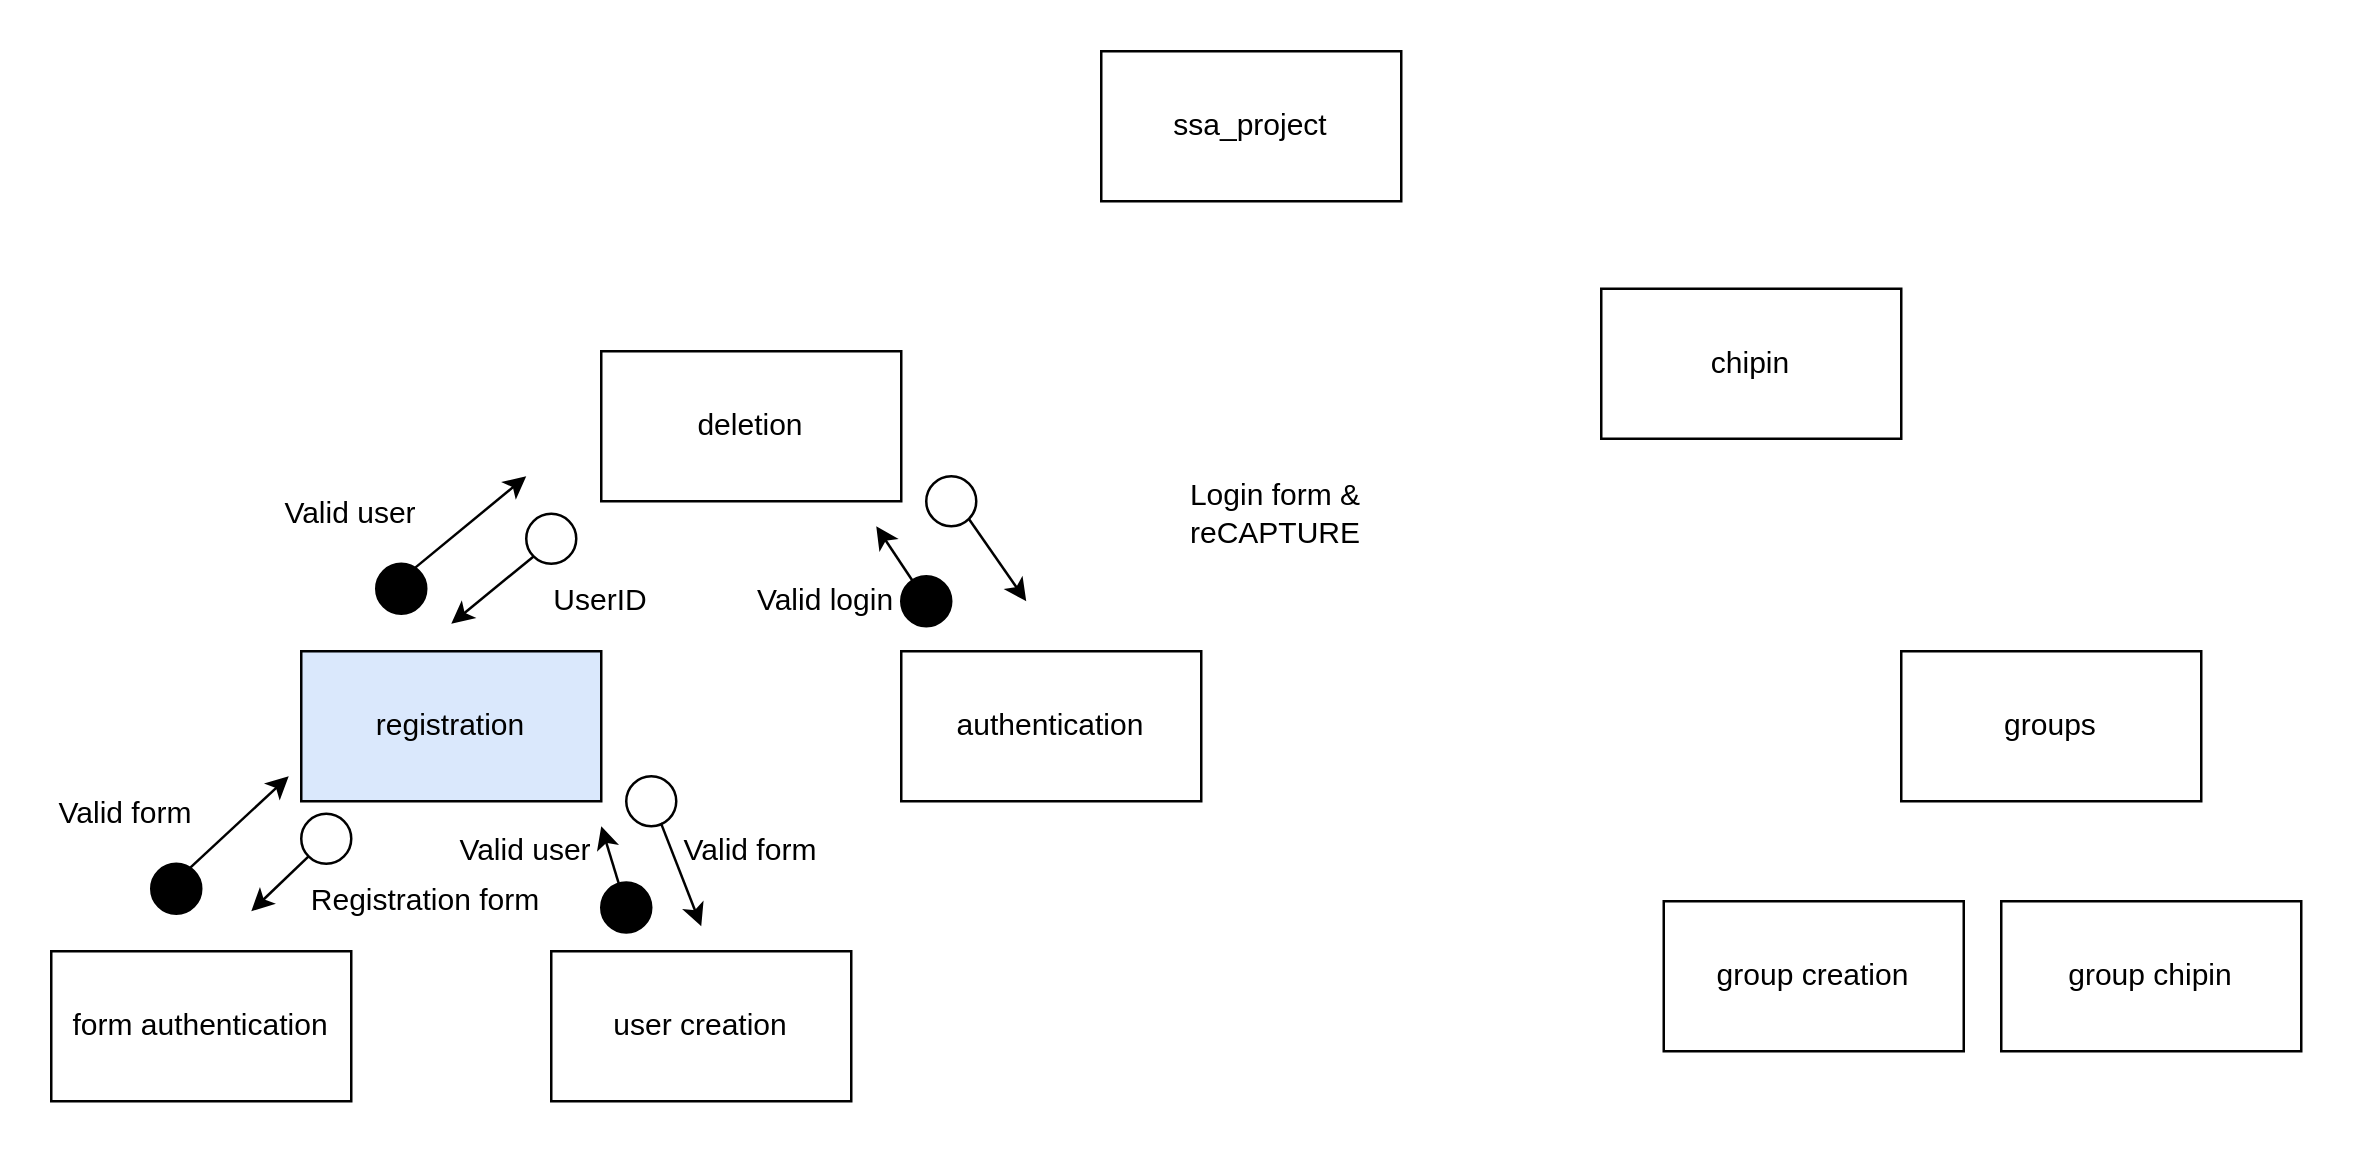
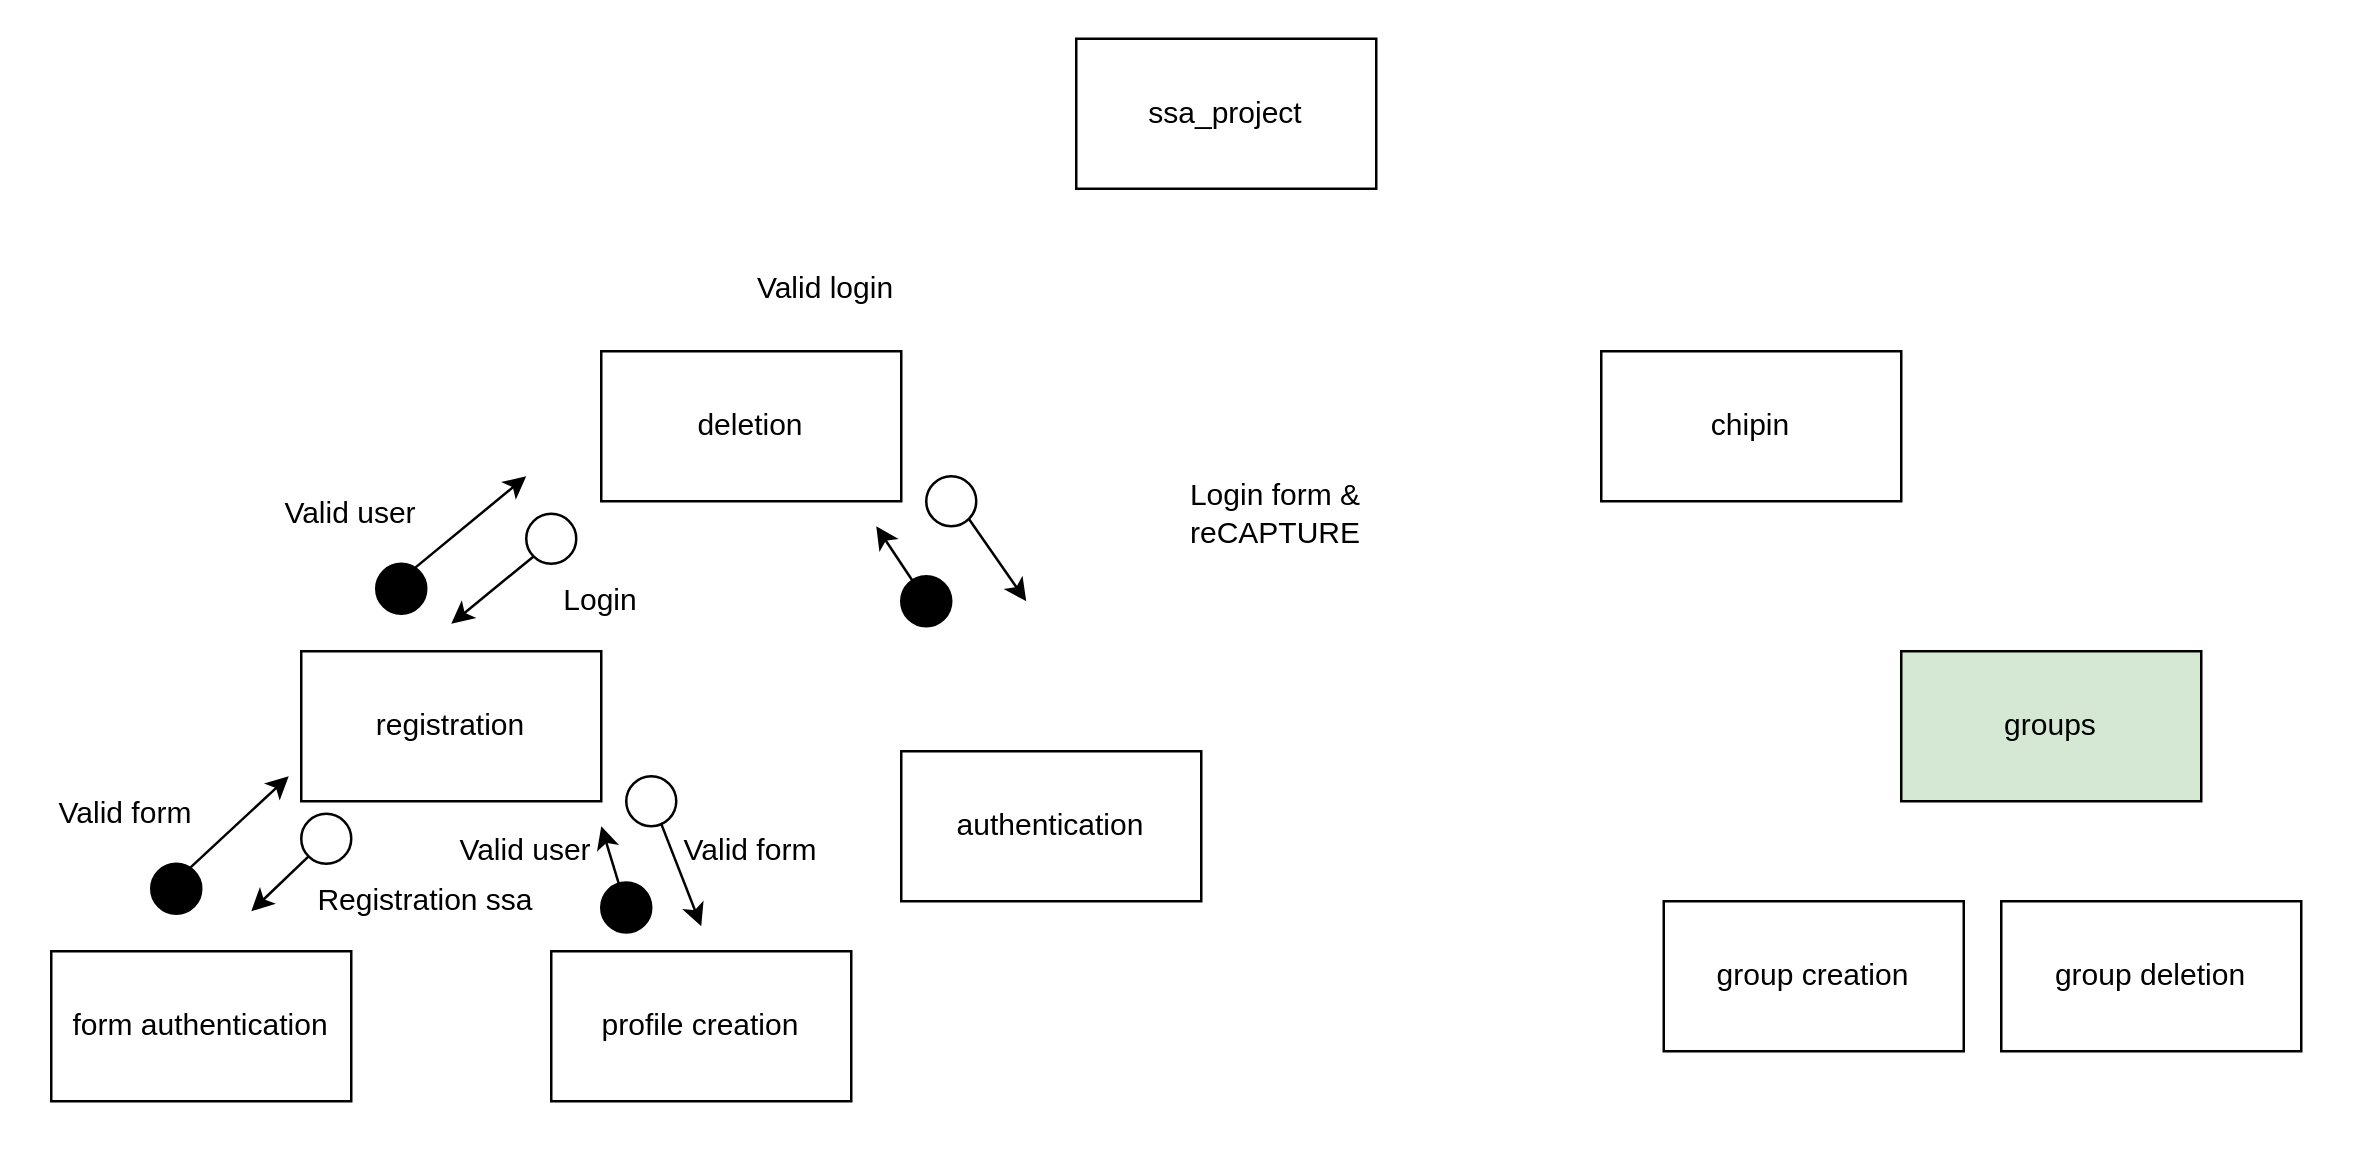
(1251, 126) -> (1226, 114)
(1751, 364) -> (1751, 426)
(601, 601) -> (601, 601)
(826, 601) -> (826, 289)
(451, 726) -> (451, 726)
(1051, 726) -> (1051, 826)
(2051, 726) -> (2051, 726)
(426, 901) -> (426, 901)
(2151, 976) -> (2151, 976)
(701, 1026) -> (701, 1026)
